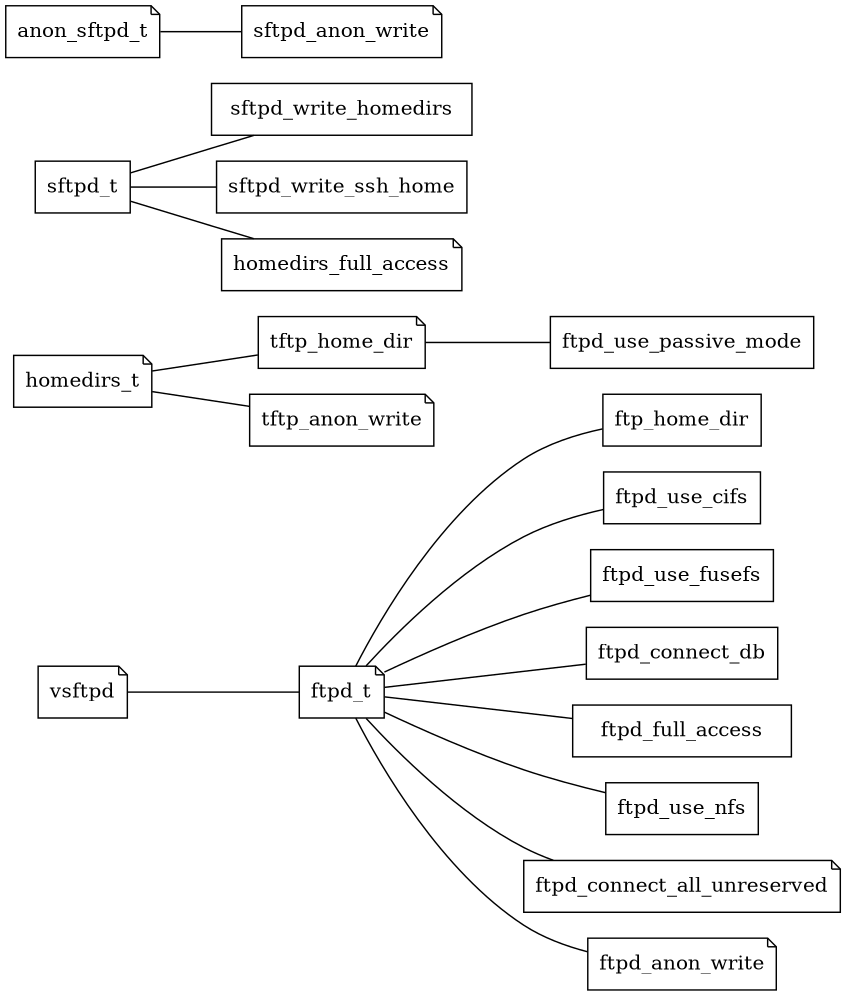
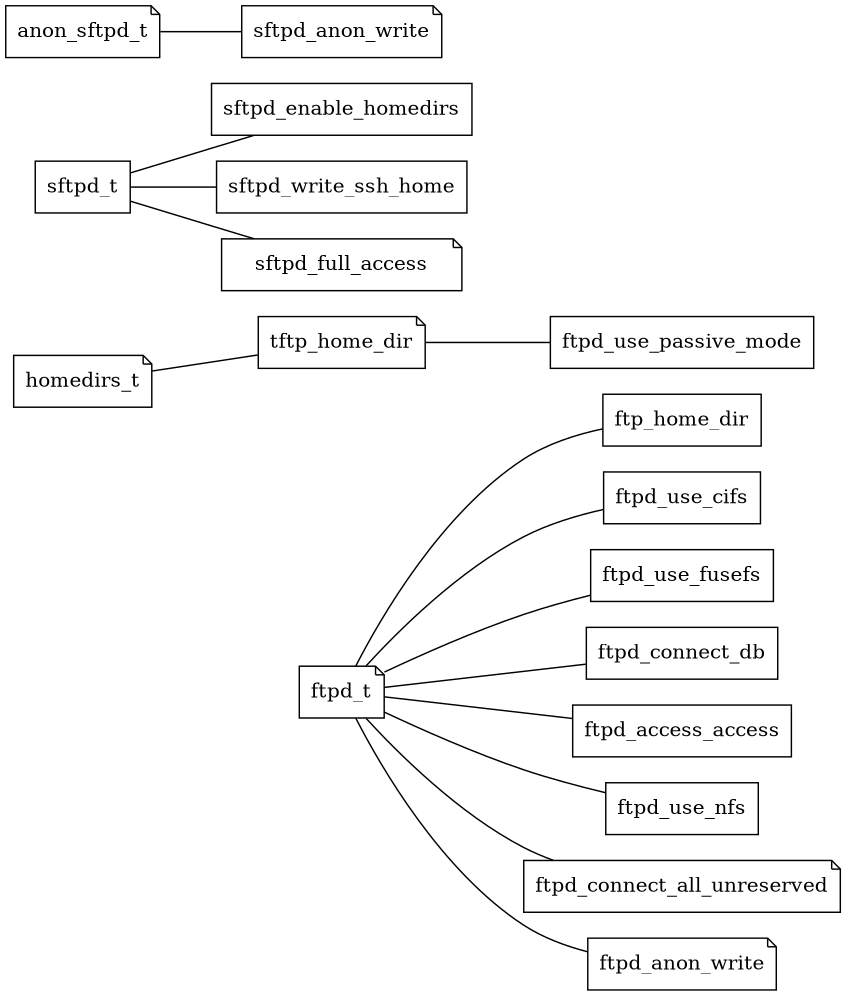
(342, 109) -> (342, 109)
(342, 265) -> (342, 265)
(342, 420) -> none
(83, 692) -> none
(682, 731) -> (682, 731)
